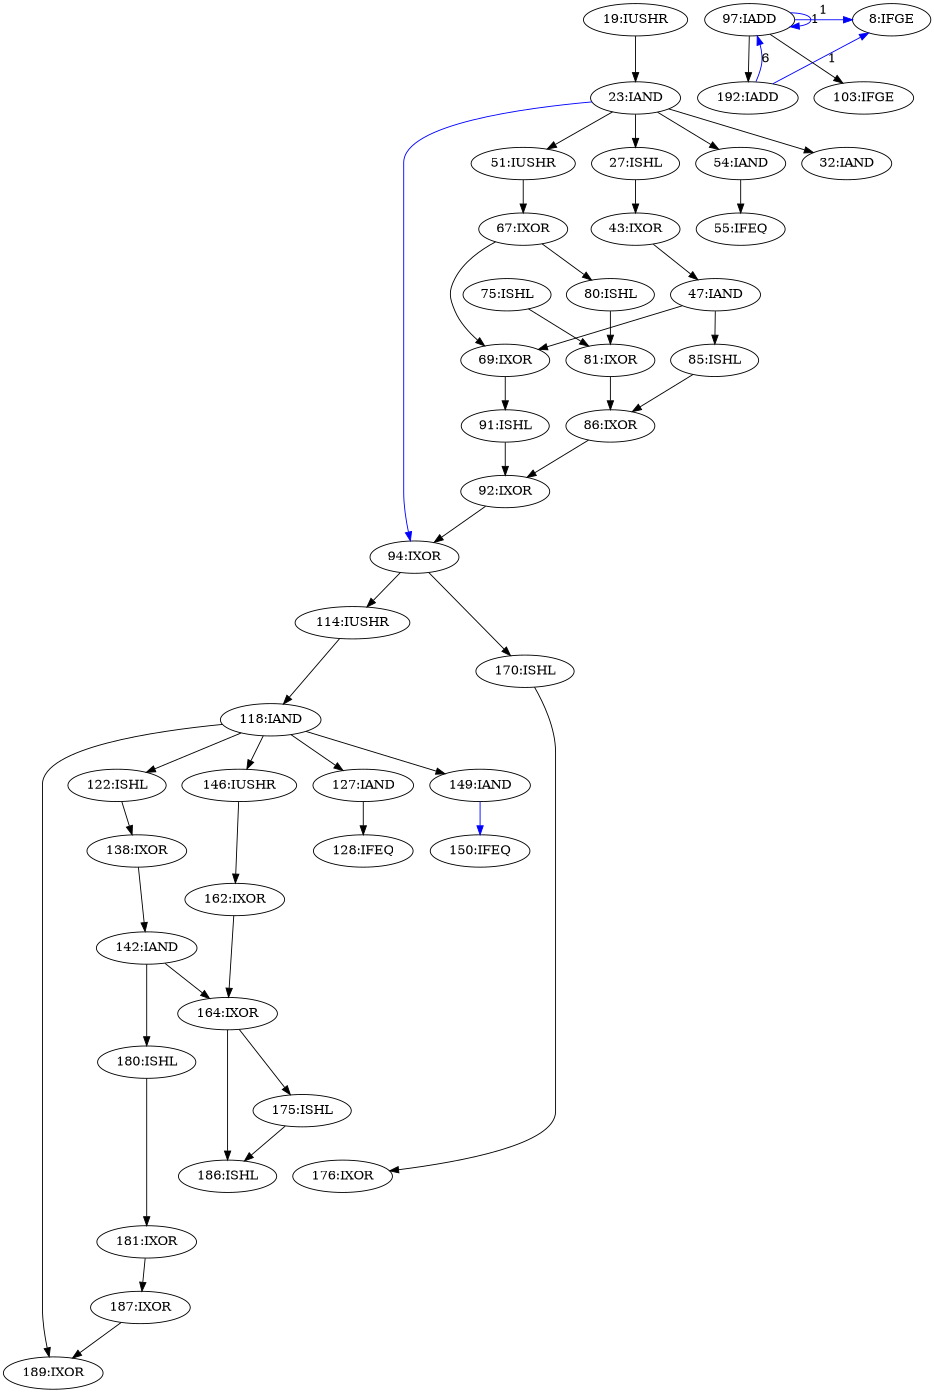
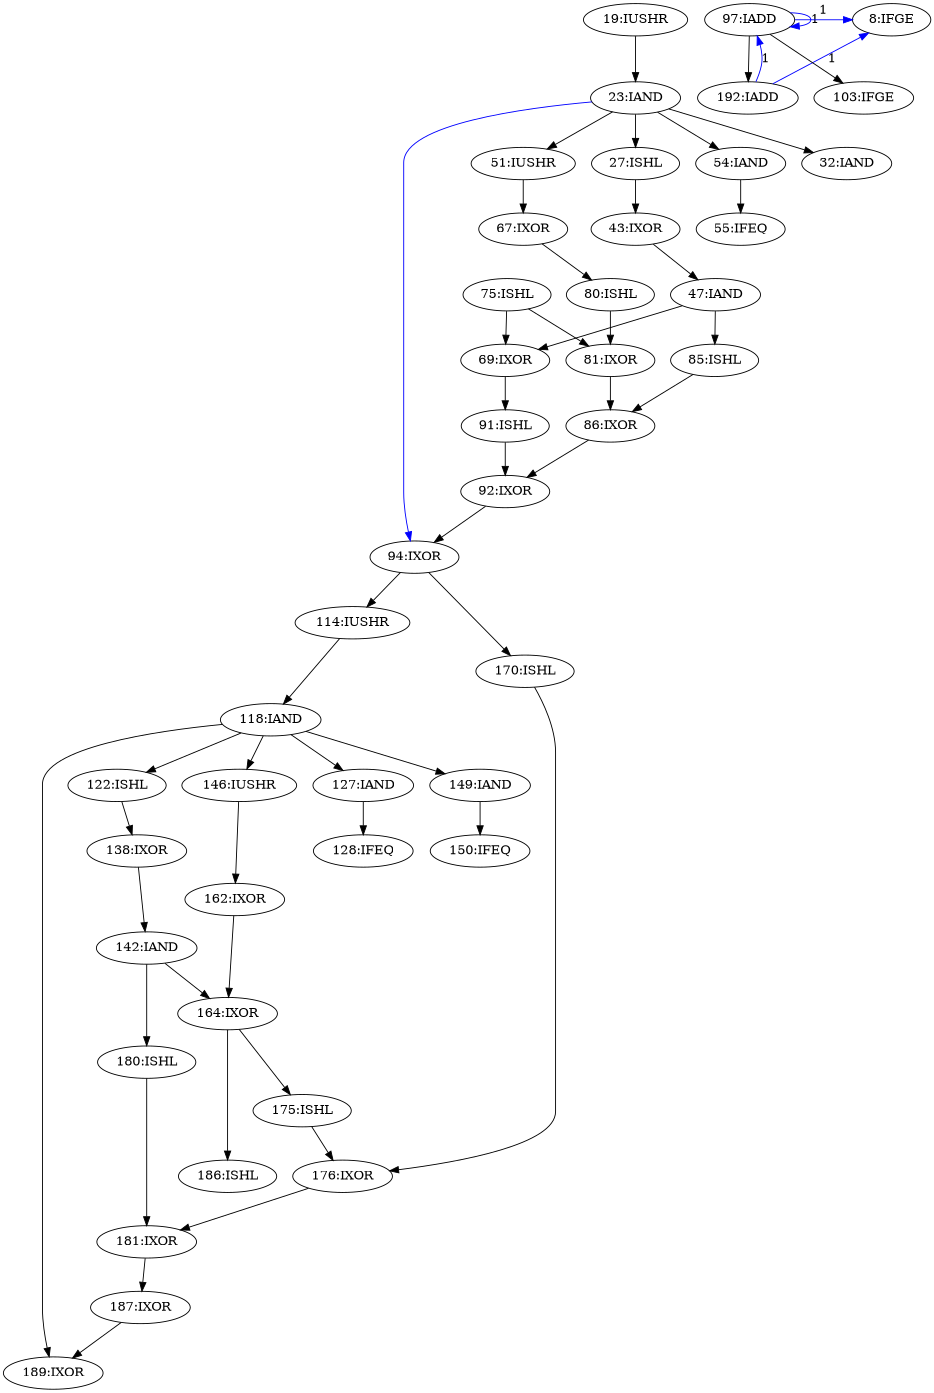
(766, 59) -> (766, 59)
(452, 286) -> (506, 323)
(480, 814) -> (480, 814)
(268, 1141) -> (320, 1140)
none -> (249, 1208)
